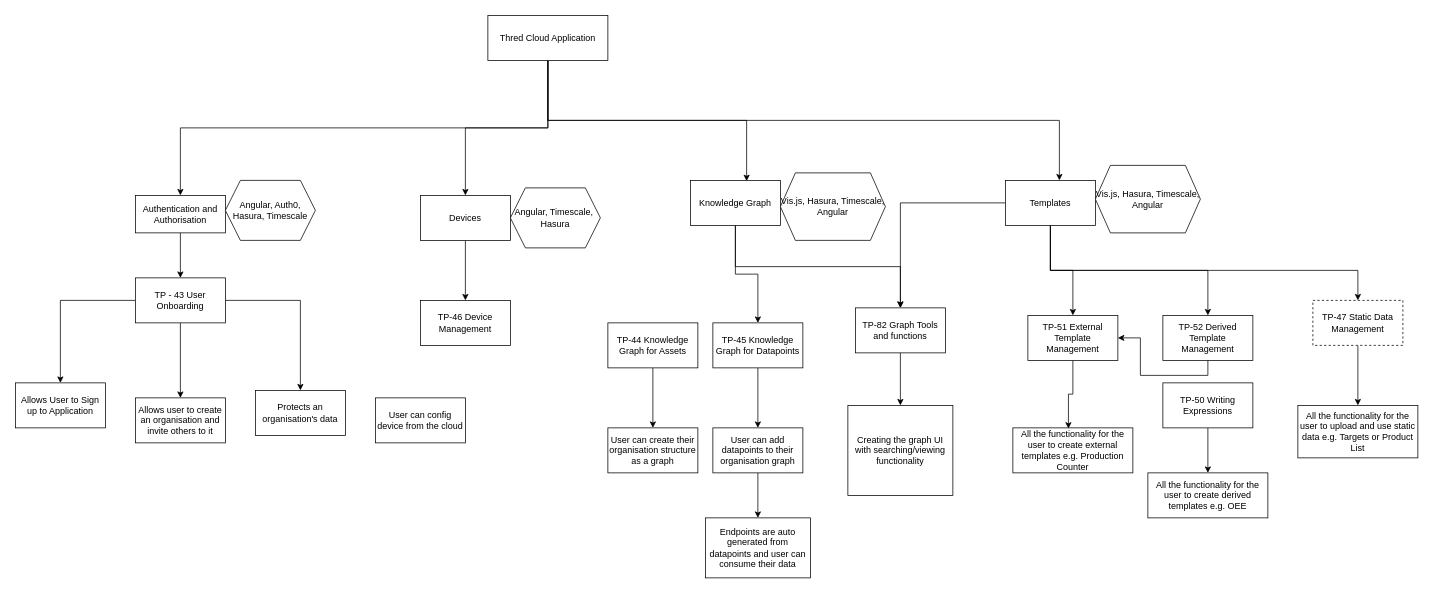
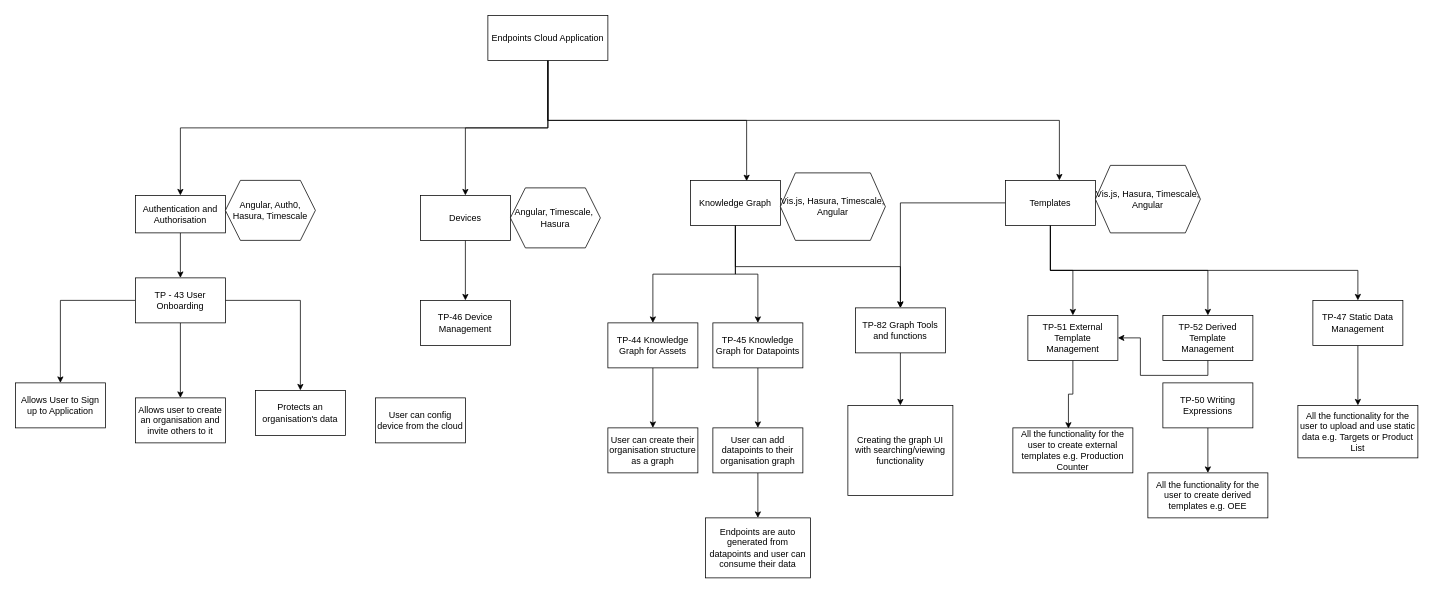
(548, 38) -> (548, 38)
none -> (653, 274)
(1358, 323) -> (1358, 323)
